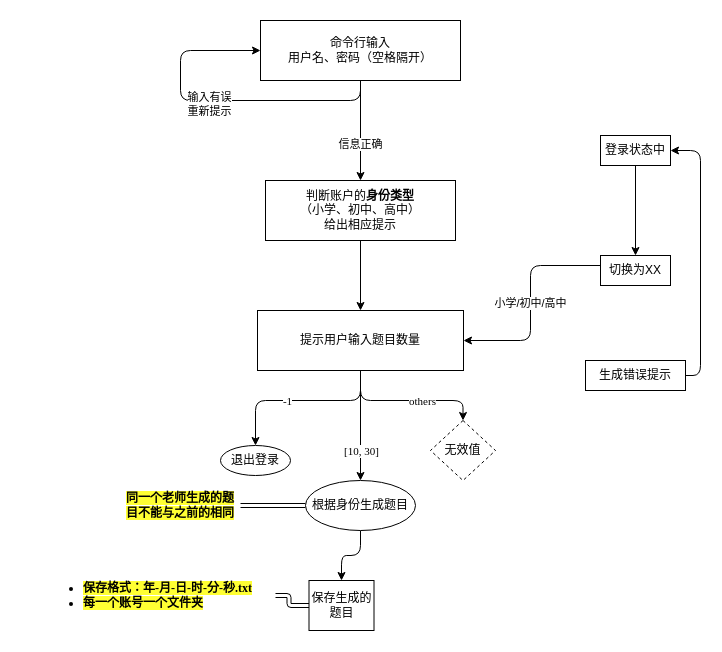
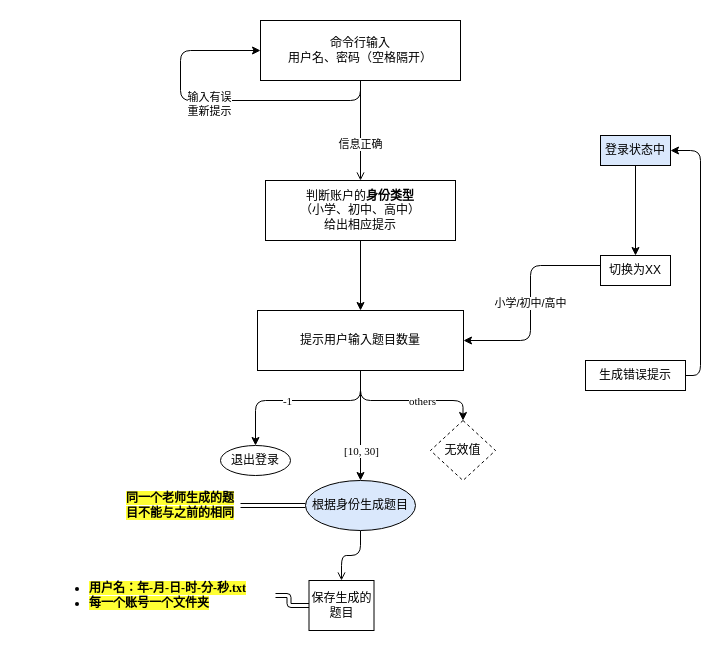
(636, 151) -> (636, 151)
(361, 172) -> (361, 174)
(361, 506) -> (361, 506)
(342, 572) -> (342, 573)
(148, 596) -> (148, 596)
